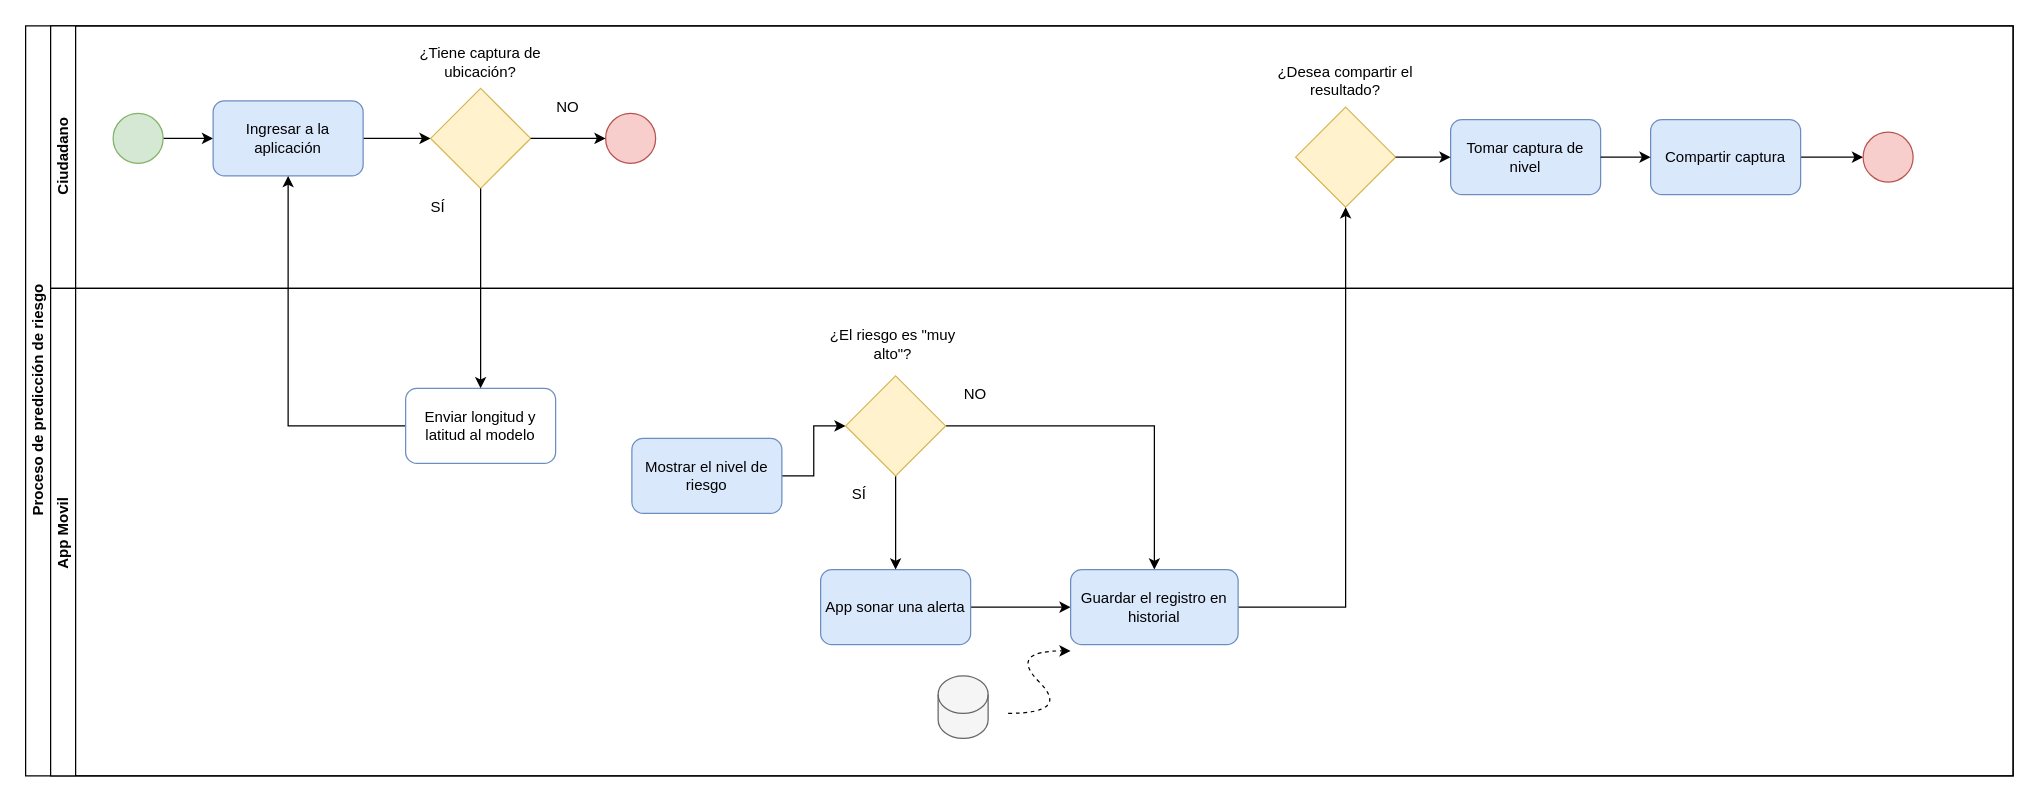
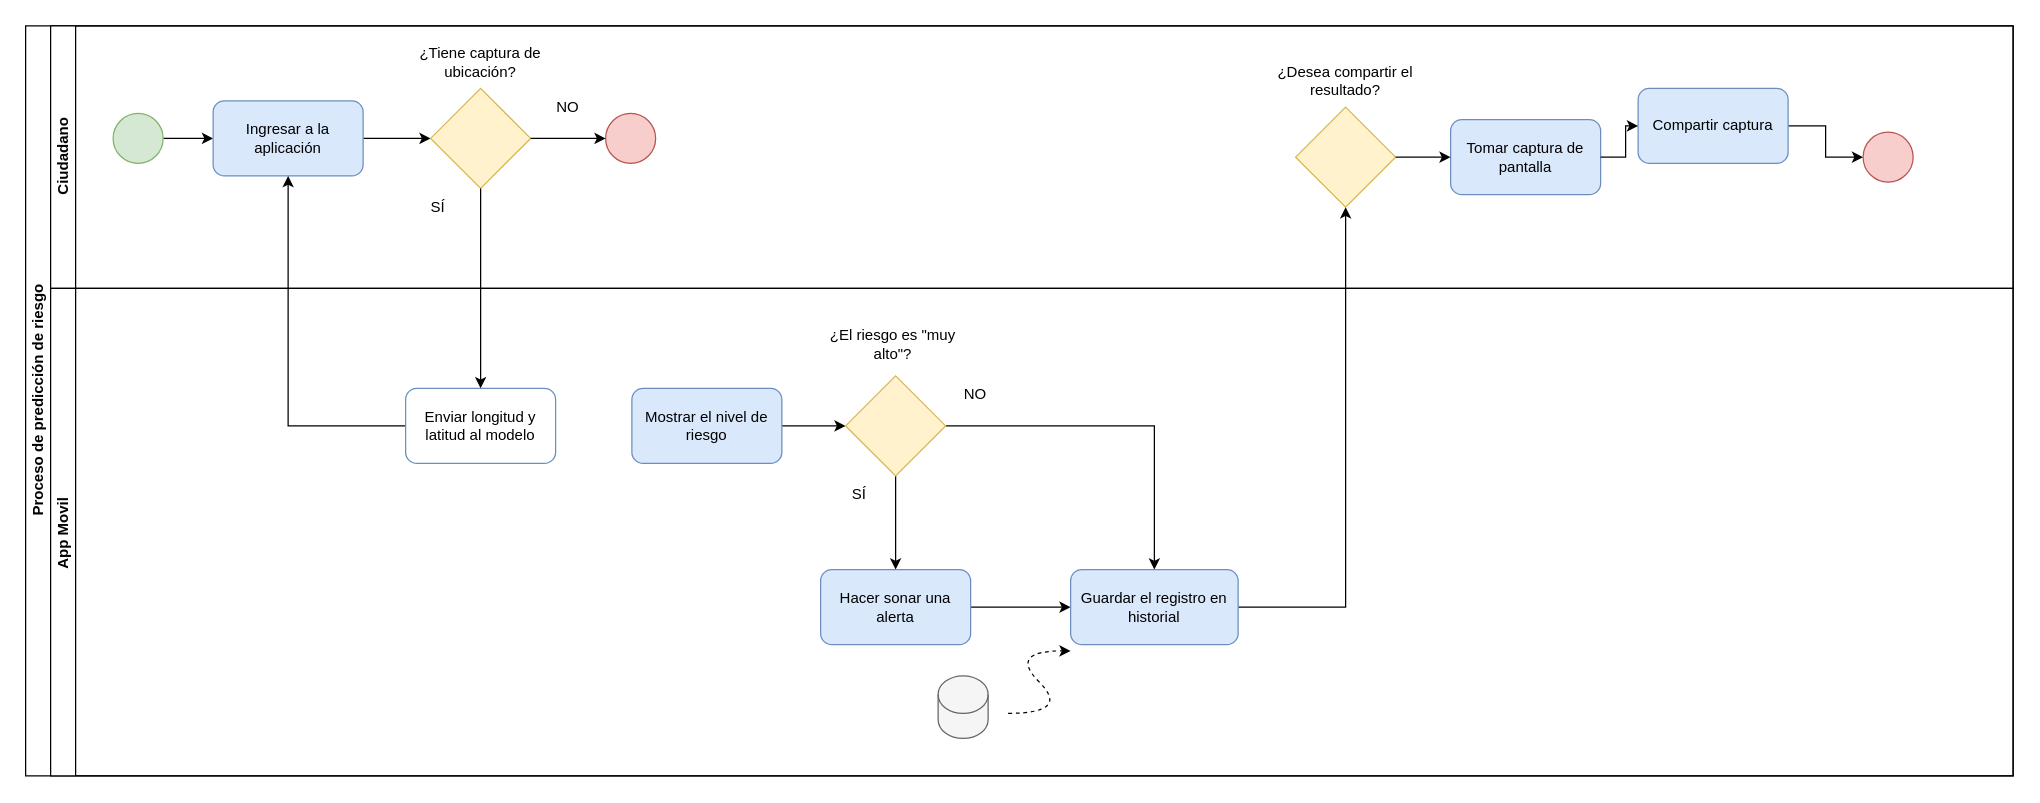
(1526, 157) -> (1526, 157)
(1726, 157) -> (1713, 126)
(707, 476) -> (707, 426)
(896, 607) -> (896, 607)
